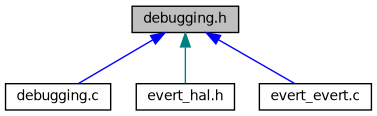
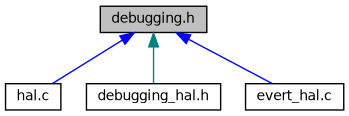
(58, 97) -> (33, 97)
(185, 97) -> (154, 97)
(315, 97) -> (295, 97)
